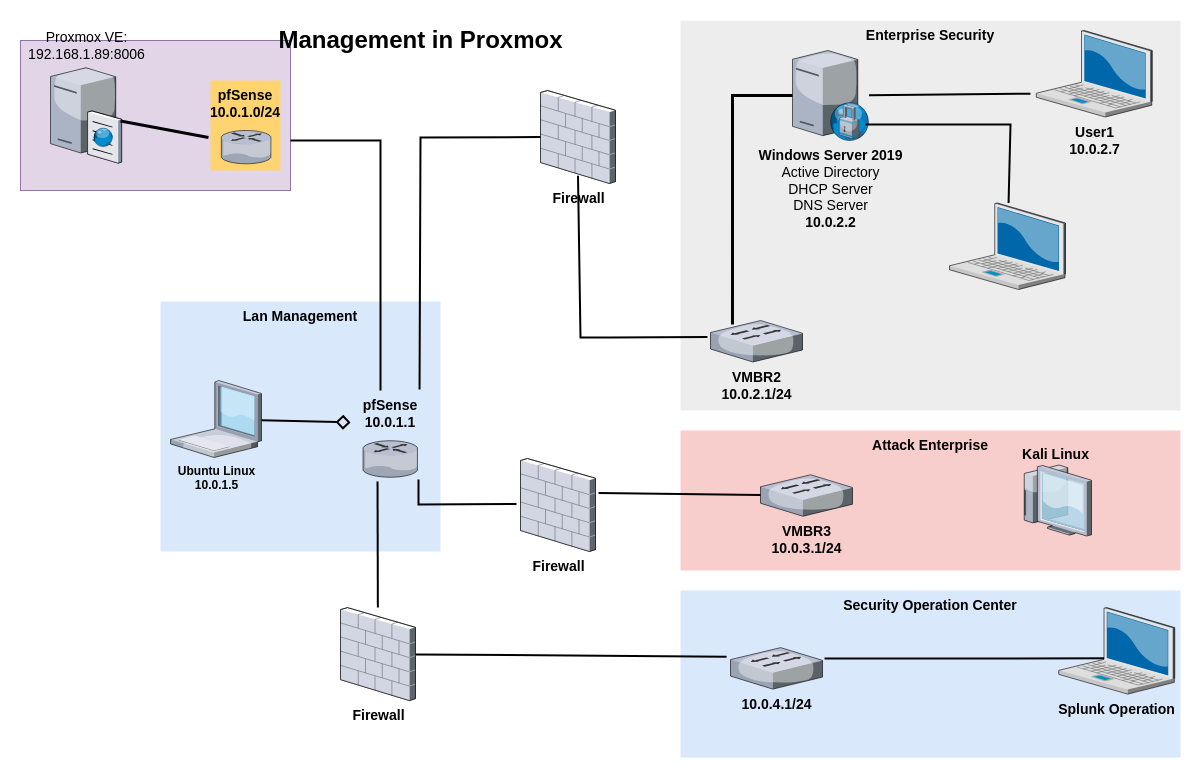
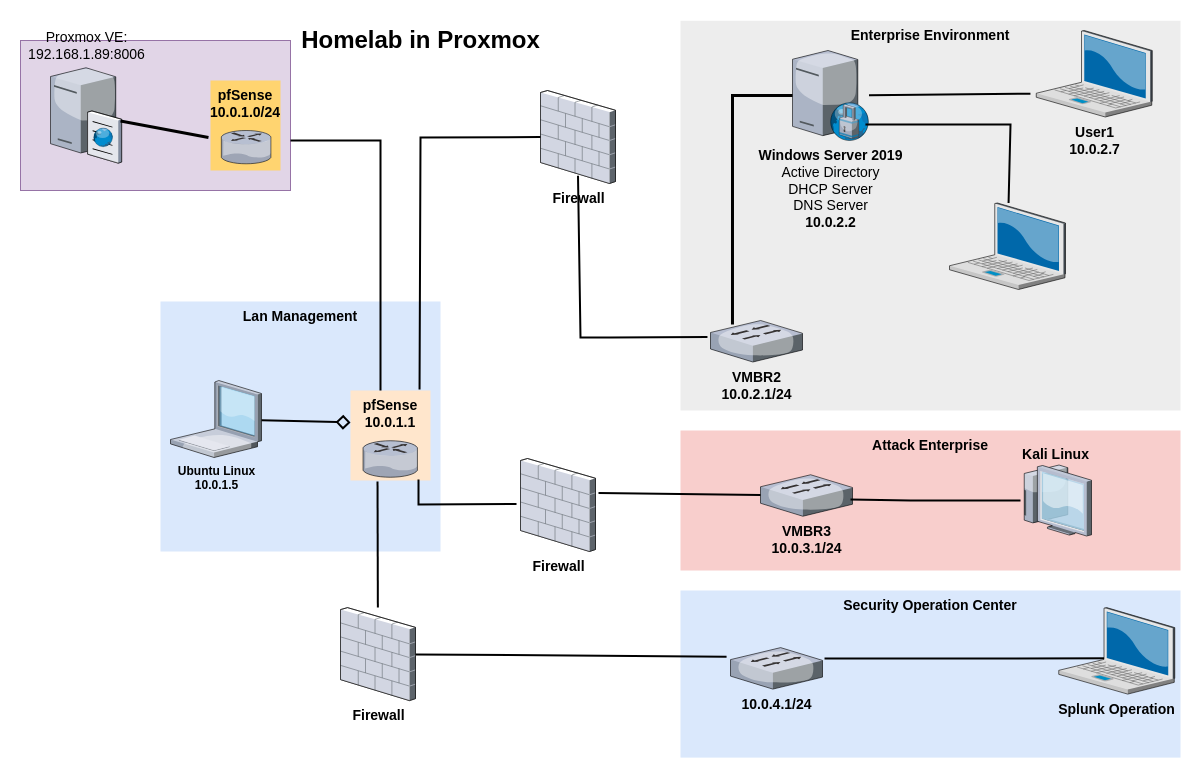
(931, 36) -> (931, 36)
(421, 41) -> (421, 41)
(391, 436) -> (391, 436)
none -> (938, 501)
